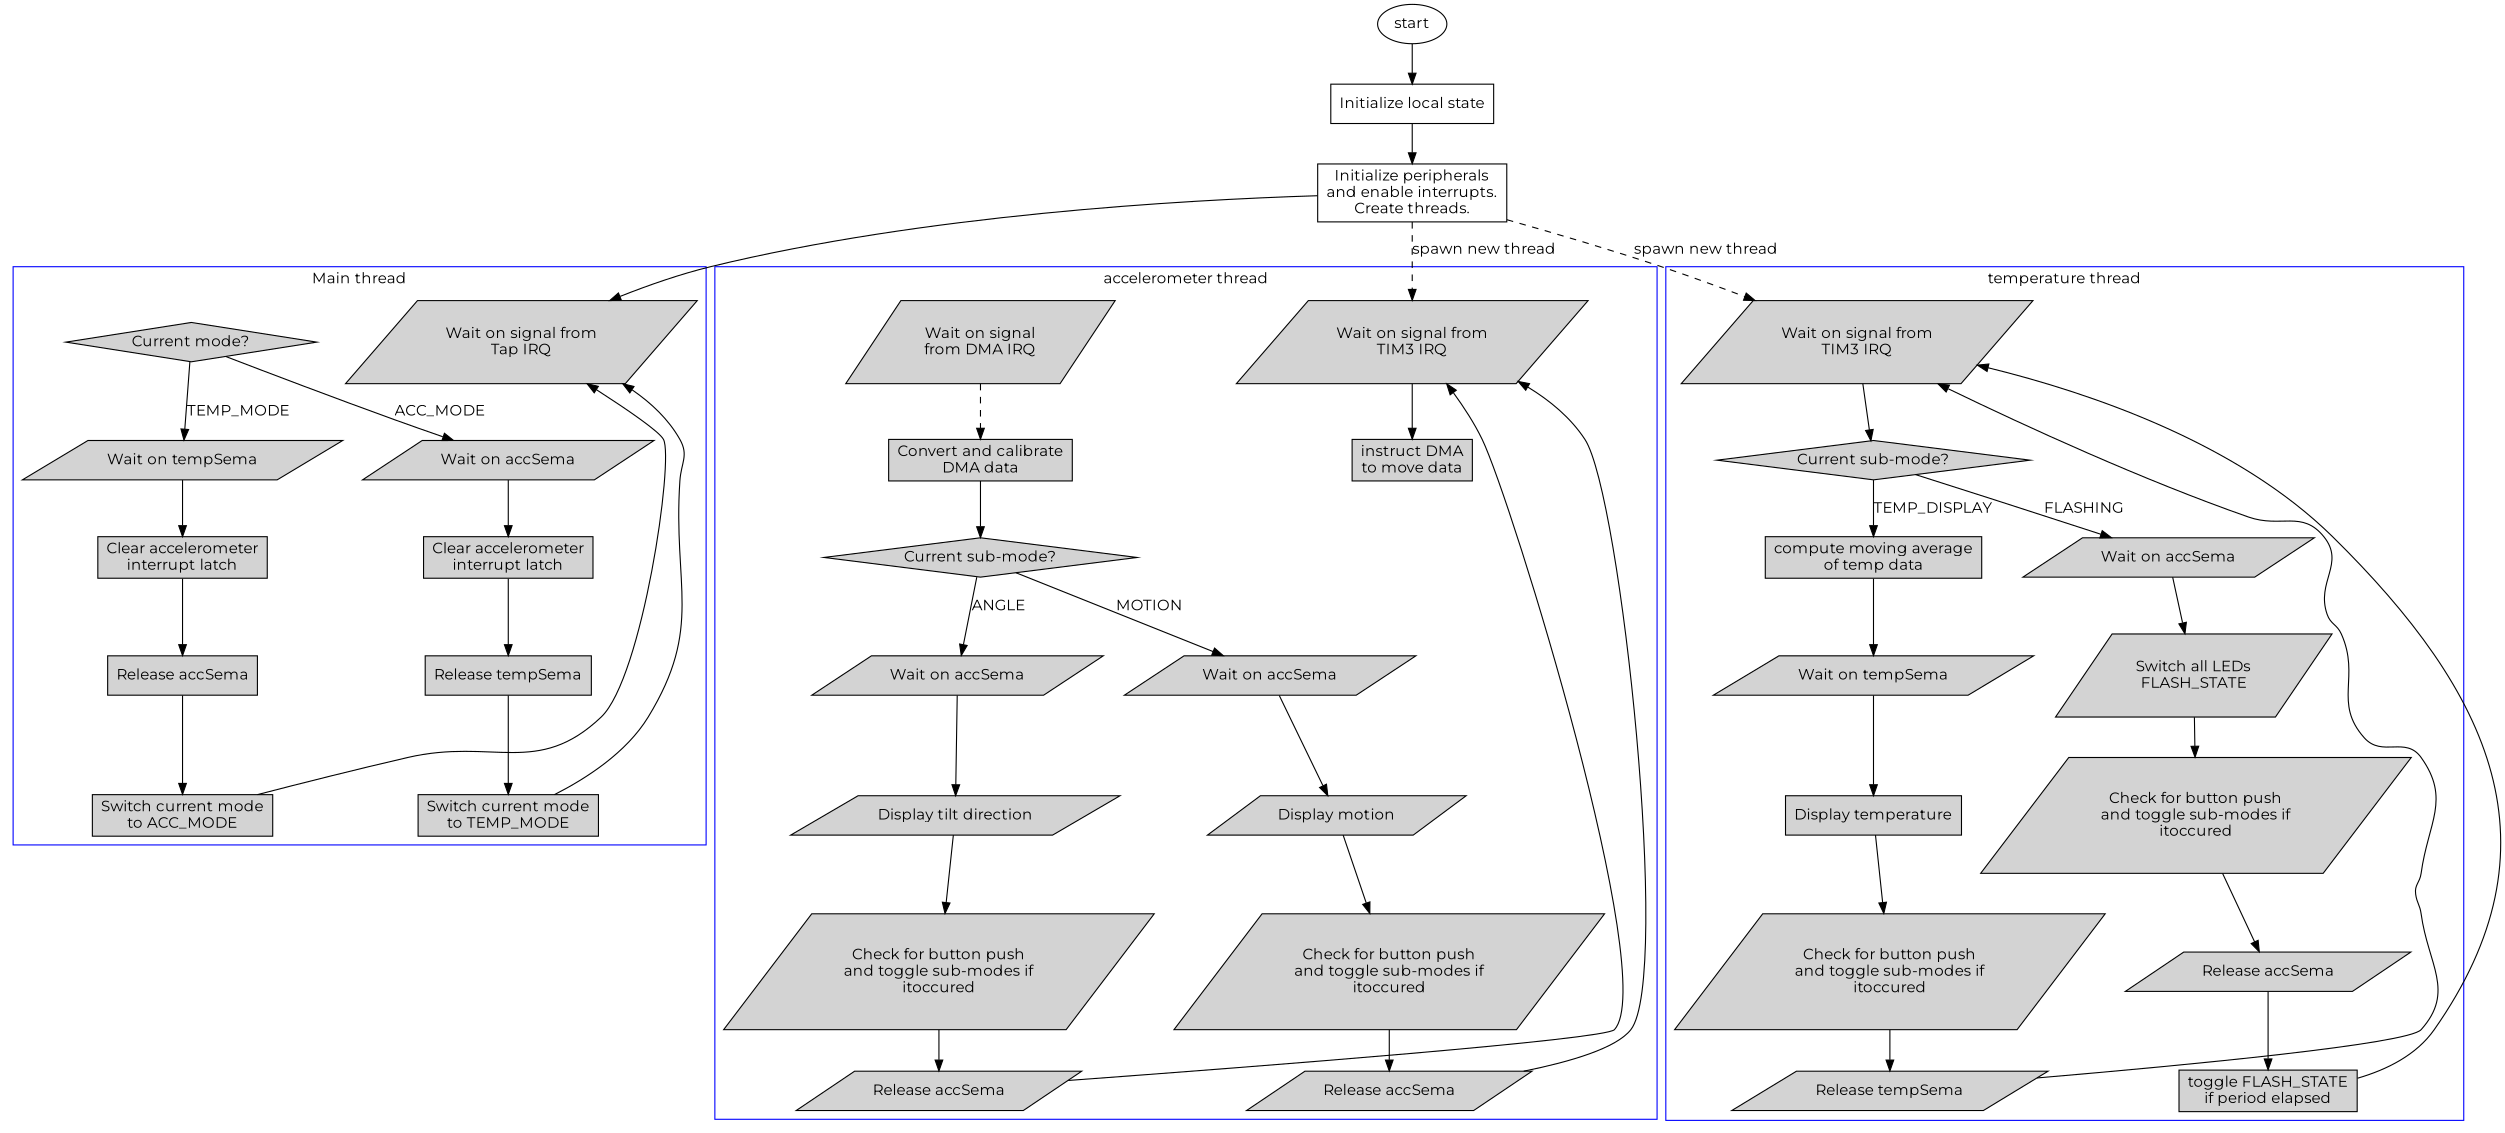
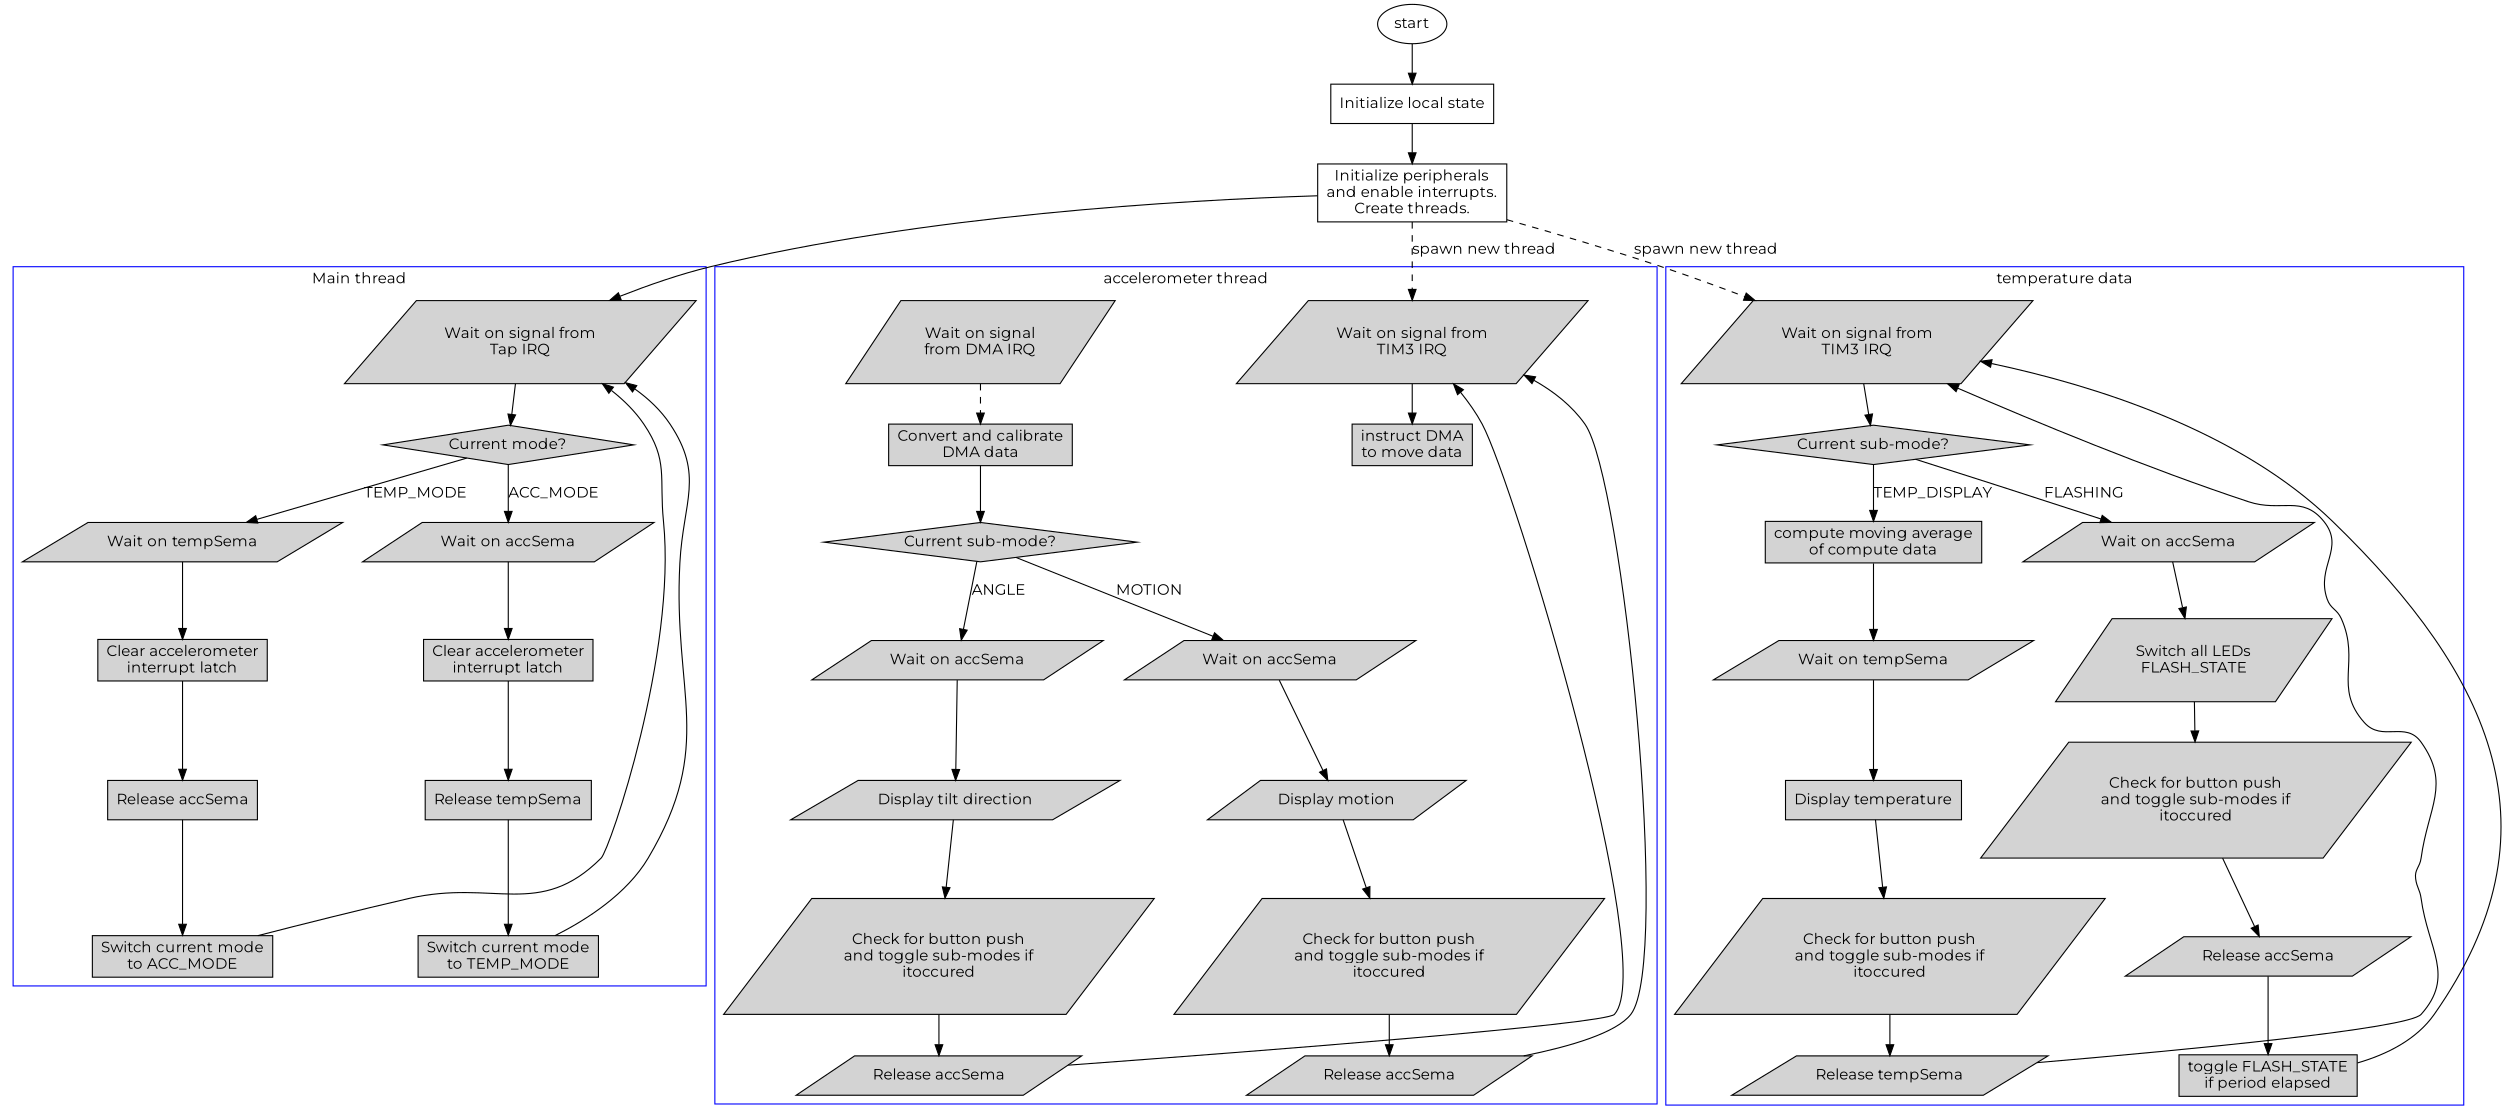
(2065, 279) -> (2065, 279)
none -> (514, 399)
(1873, 557) -> (1873, 542)
